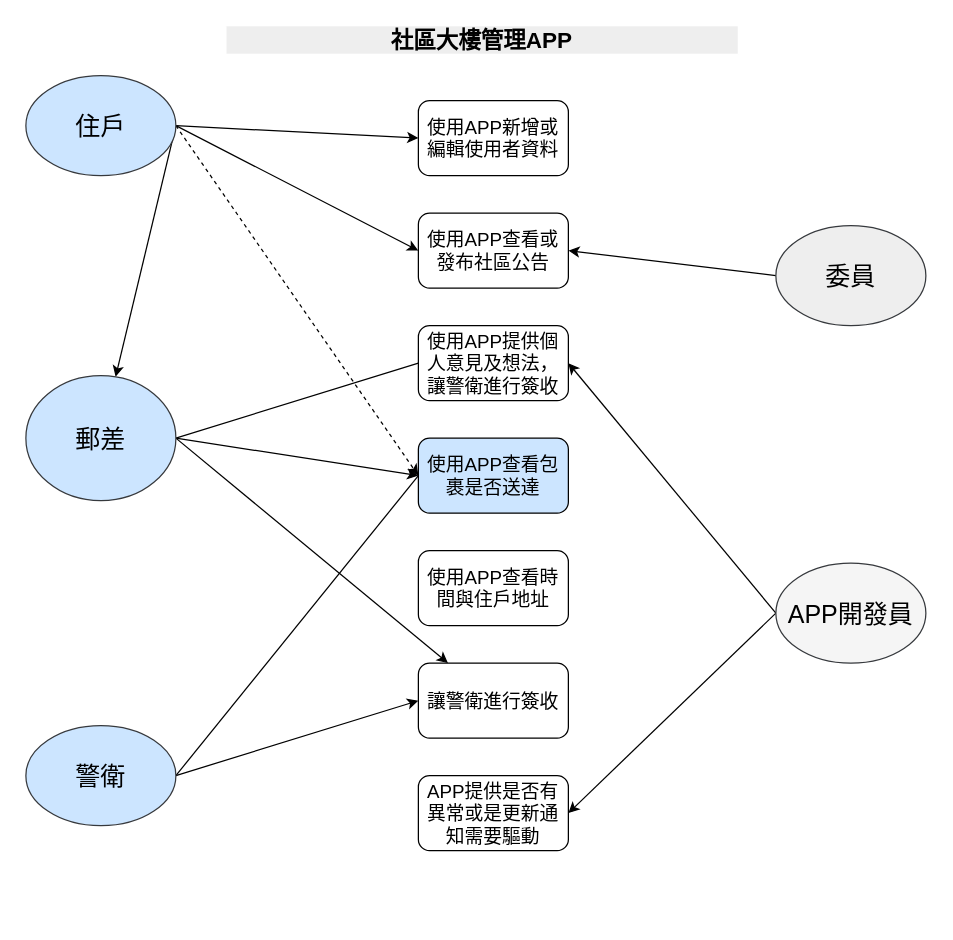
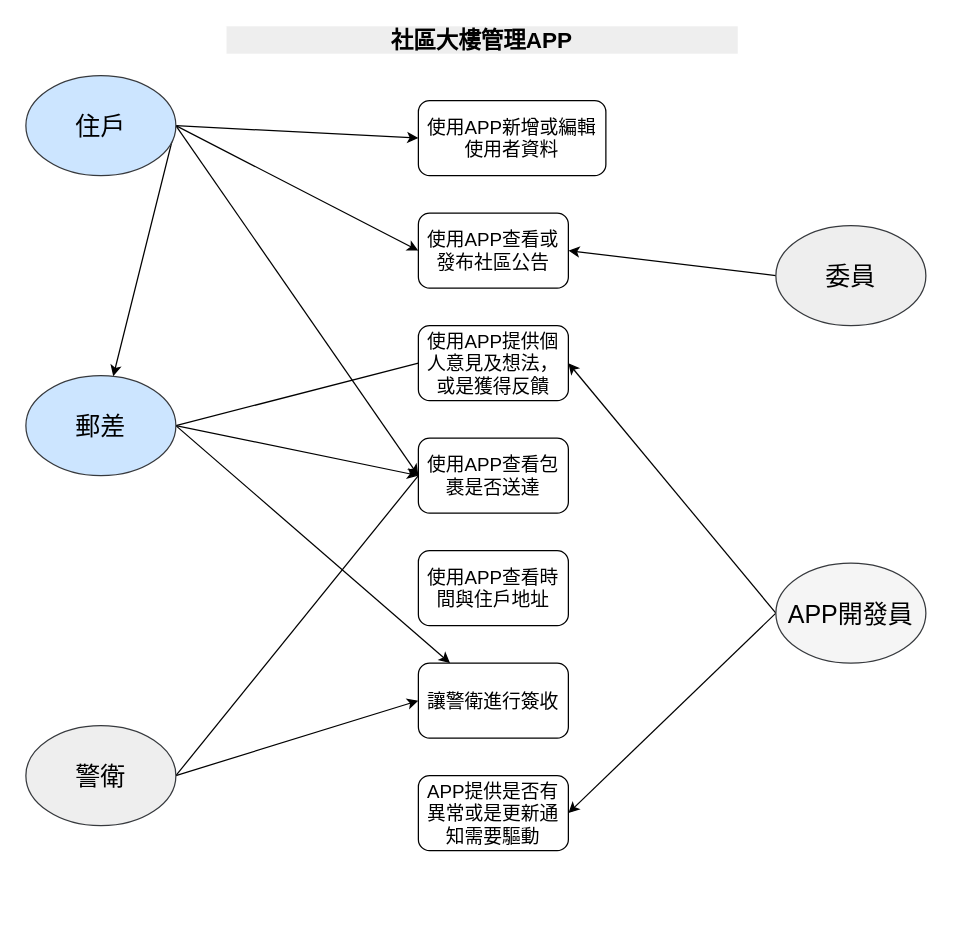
(493, 138) -> (512, 138)
(289, 290) -> (289, 290)
(493, 363) -> (493, 363)
(101, 438) -> (101, 426)
(493, 476) -> (493, 476)
(101, 776) -> (101, 776)
